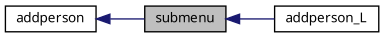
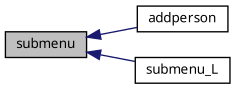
(127, 19) -> (119, 31)
(327, 19) -> (183, 70)
